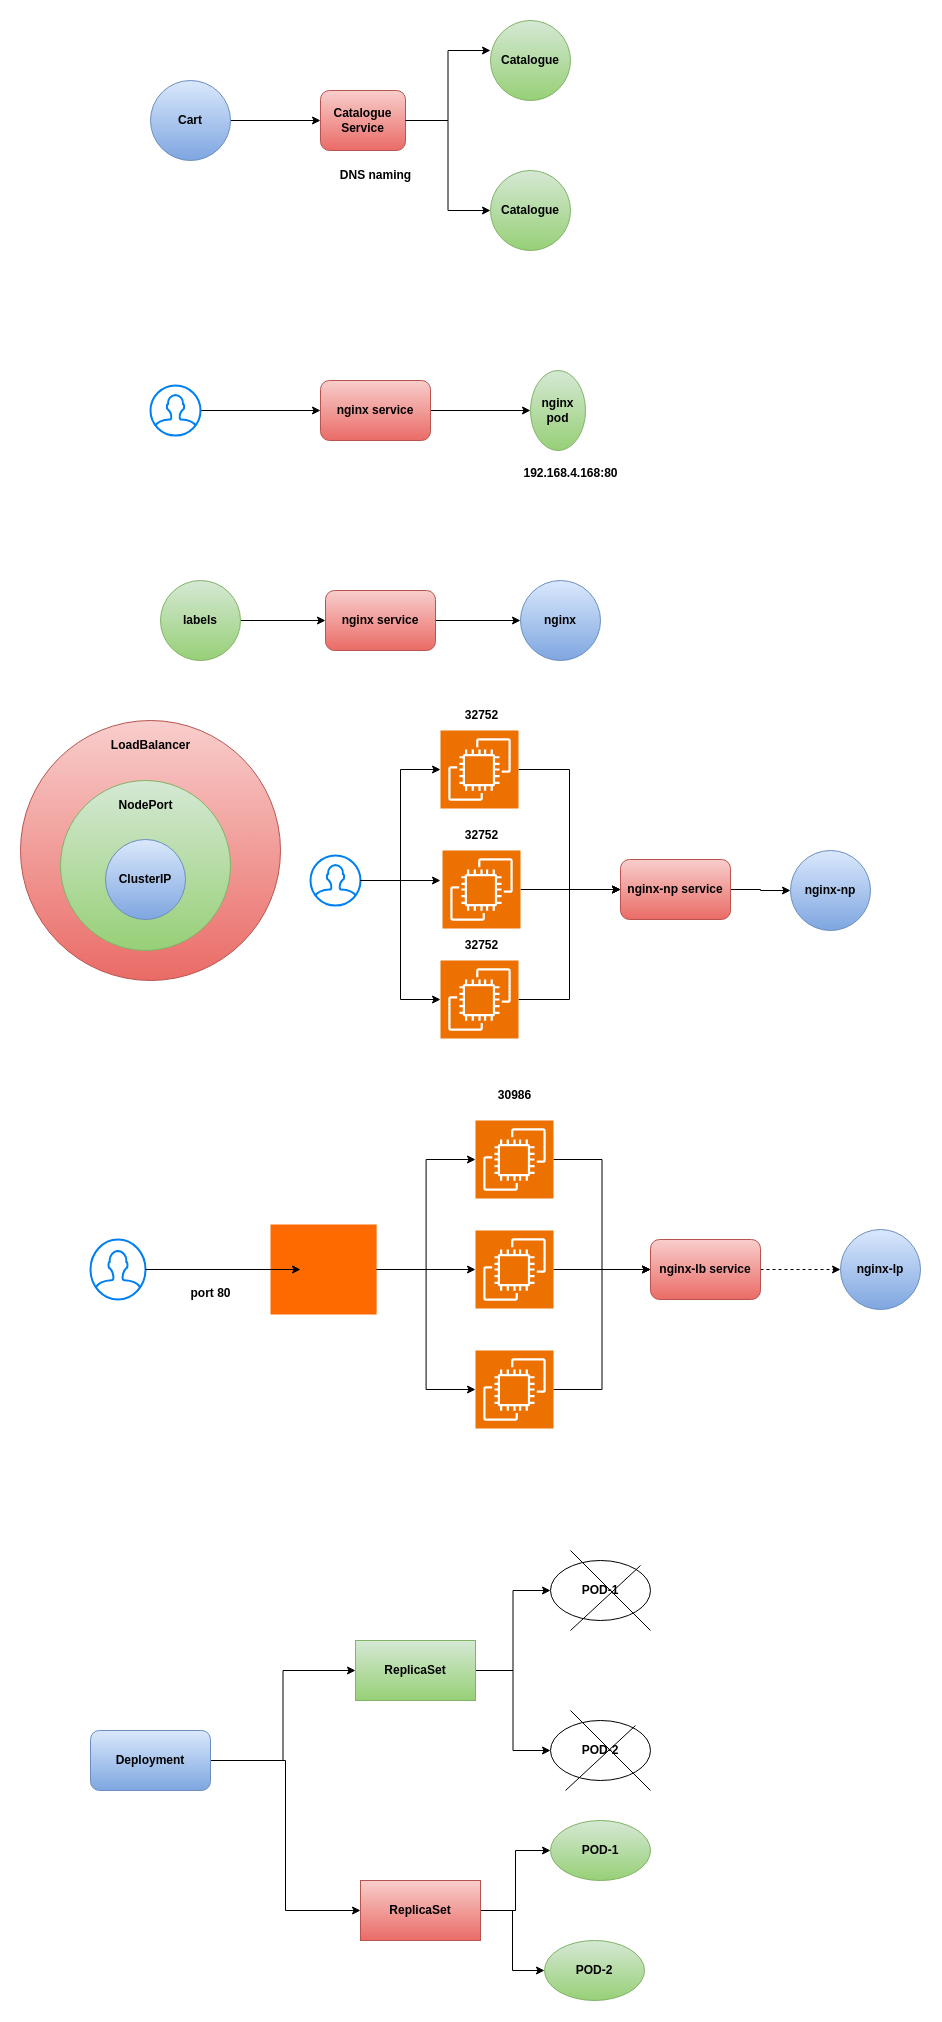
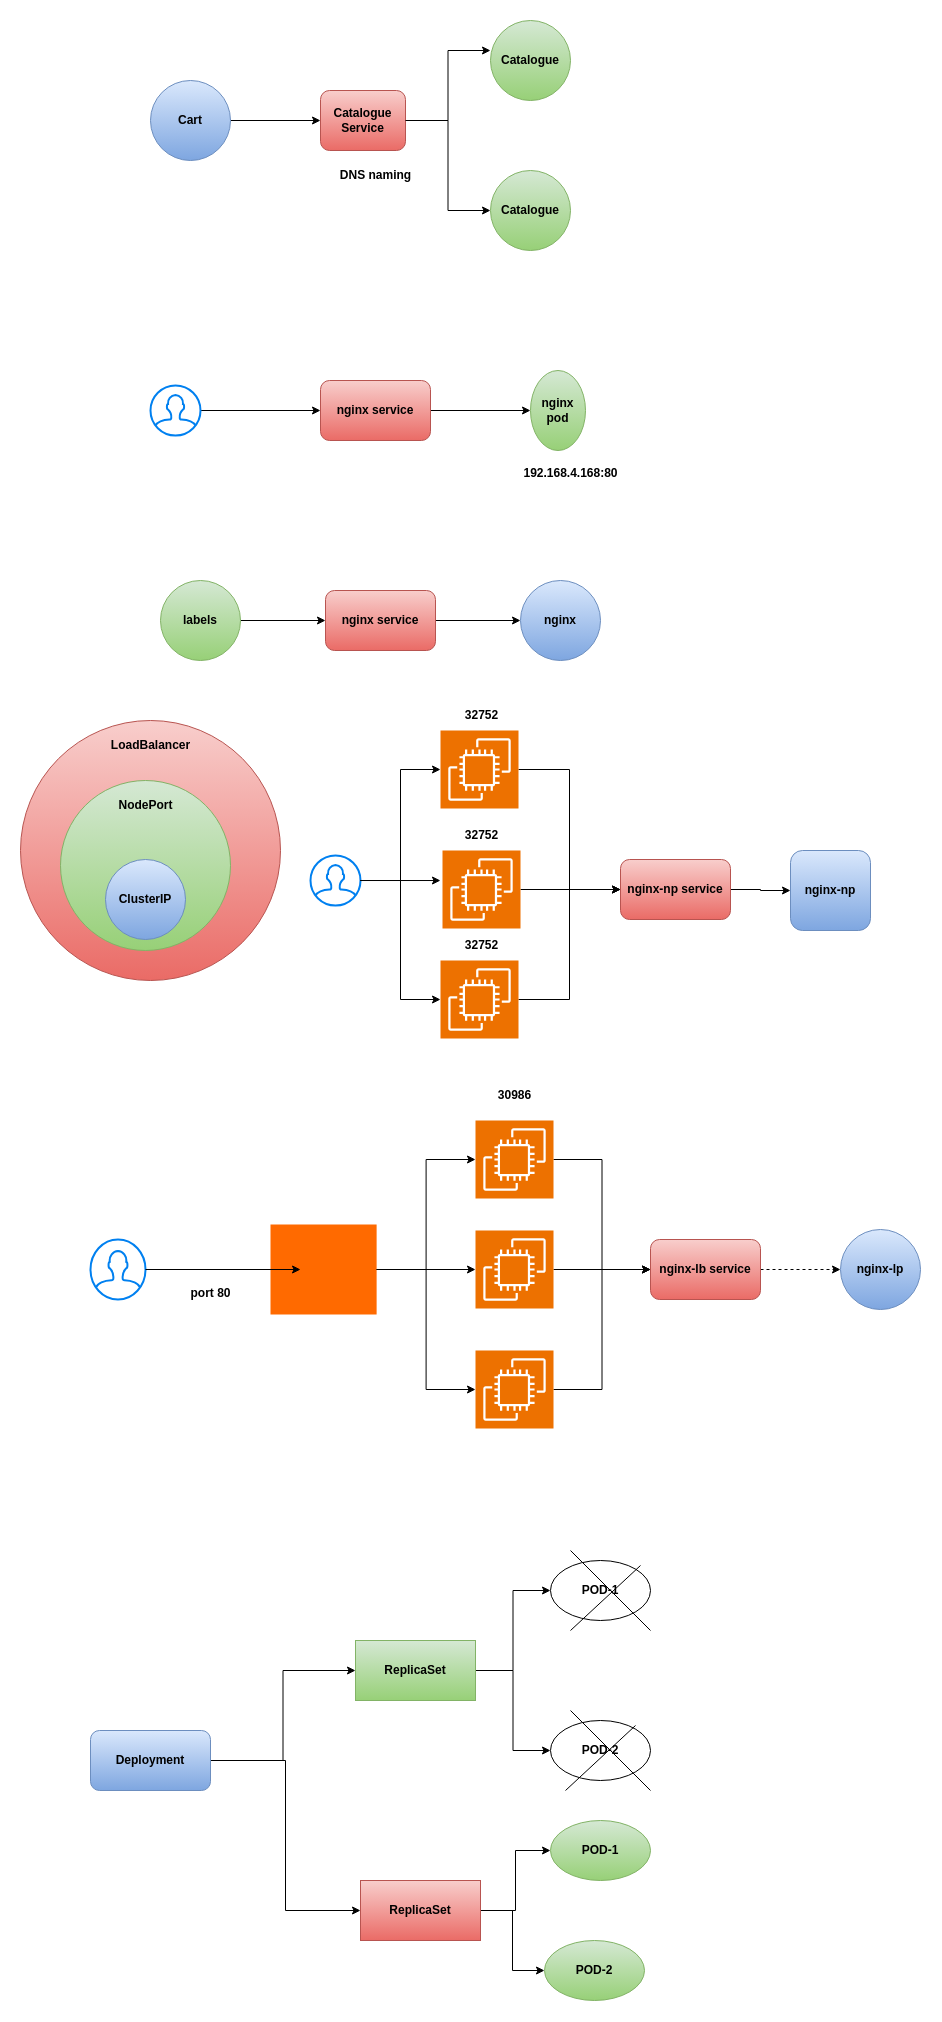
(146, 880) -> (146, 900)
(831, 891) -> (831, 891)
